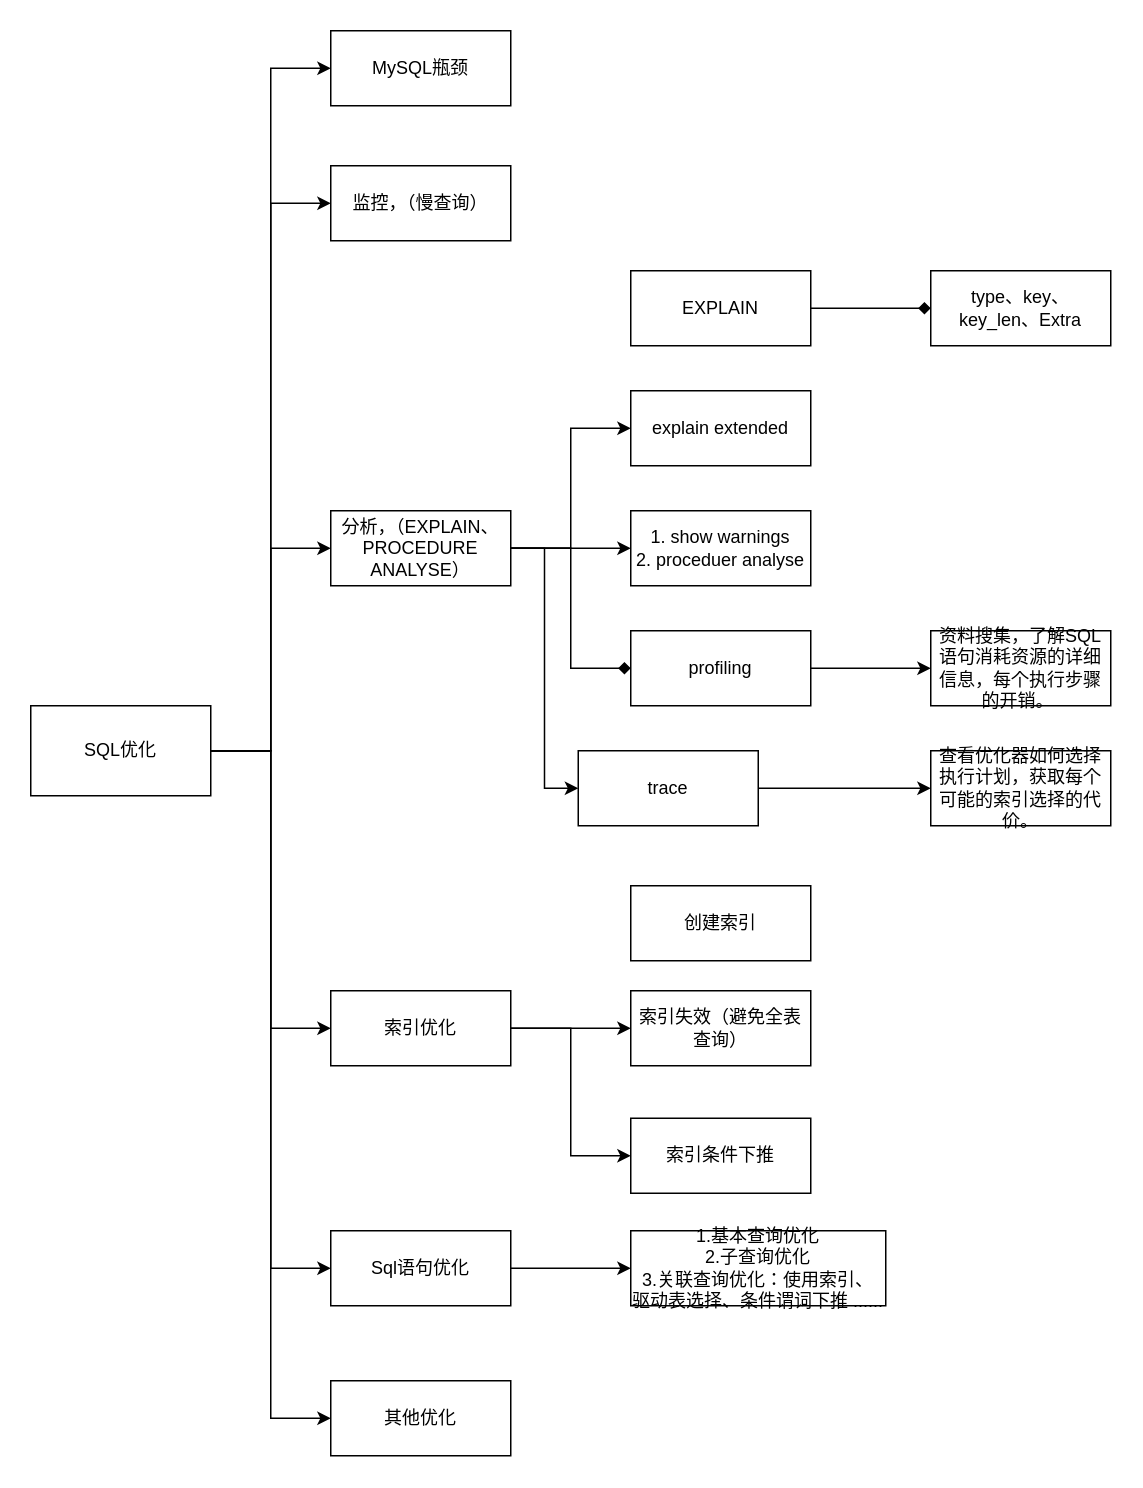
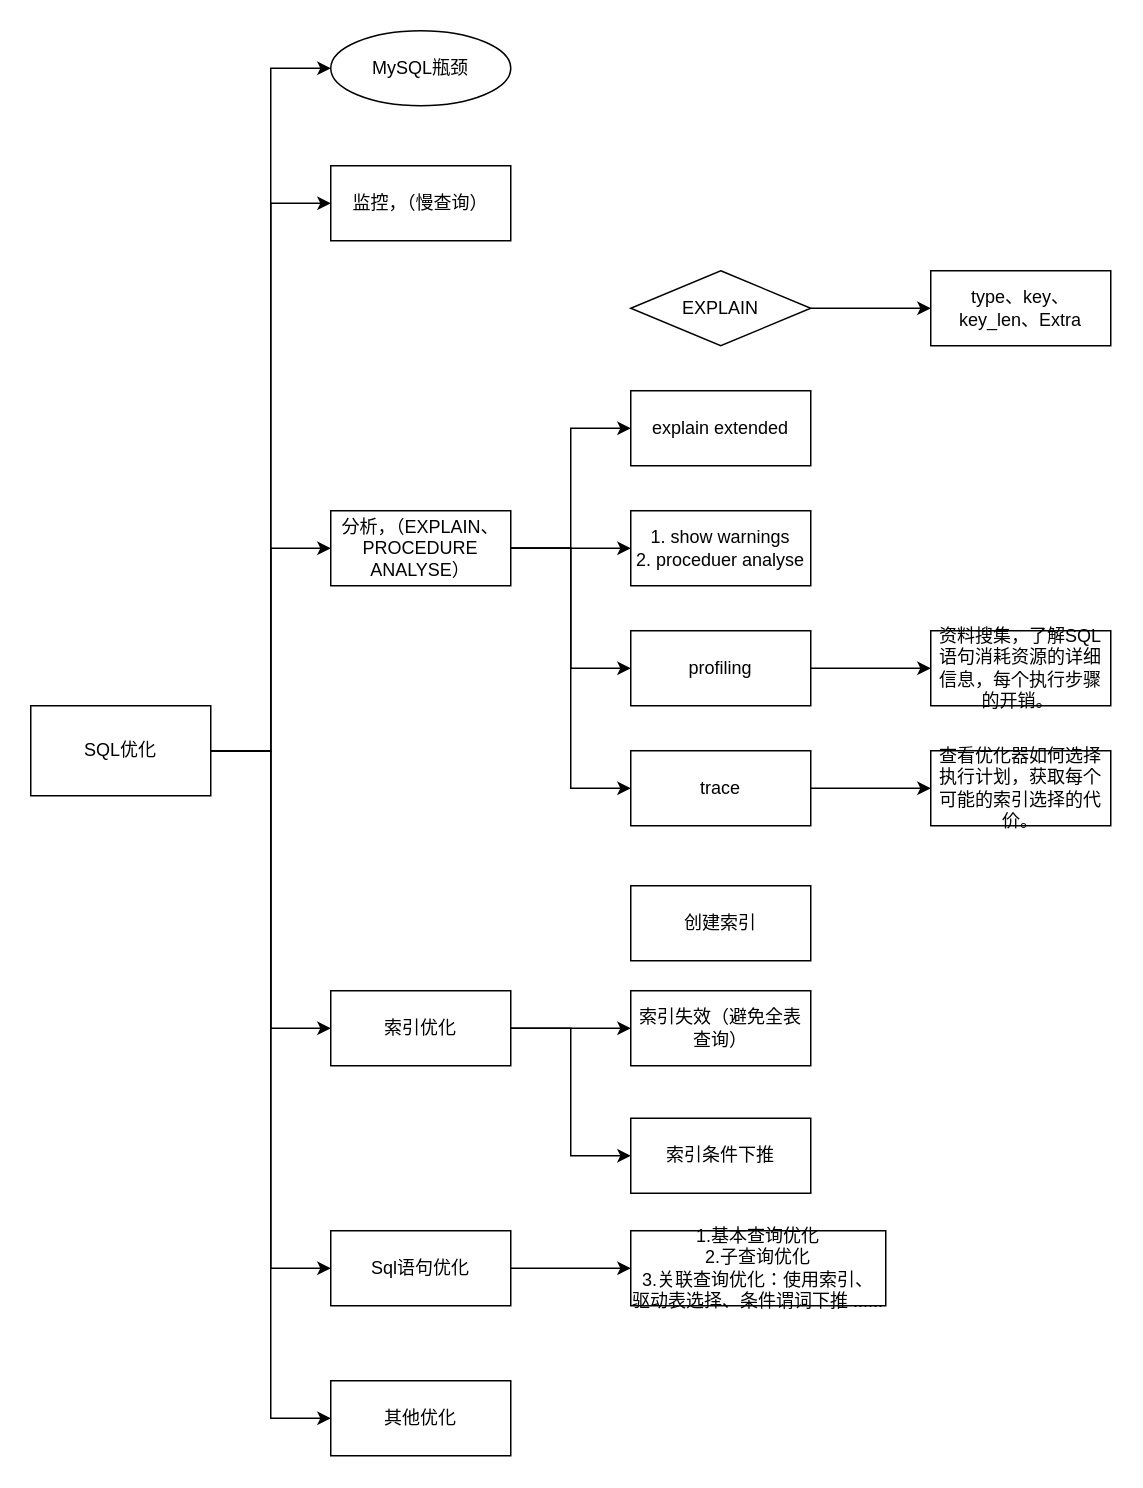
(421, 68) -> (421, 68)
(721, 308) -> (721, 308)
(918, 308) -> (919, 308)
(618, 668) -> (619, 668)
(668, 788) -> (721, 788)
